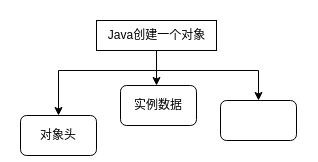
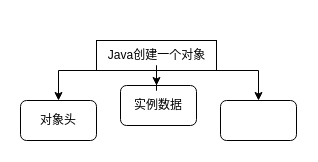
(157, 36) -> (157, 56)
(59, 136) -> (59, 121)
